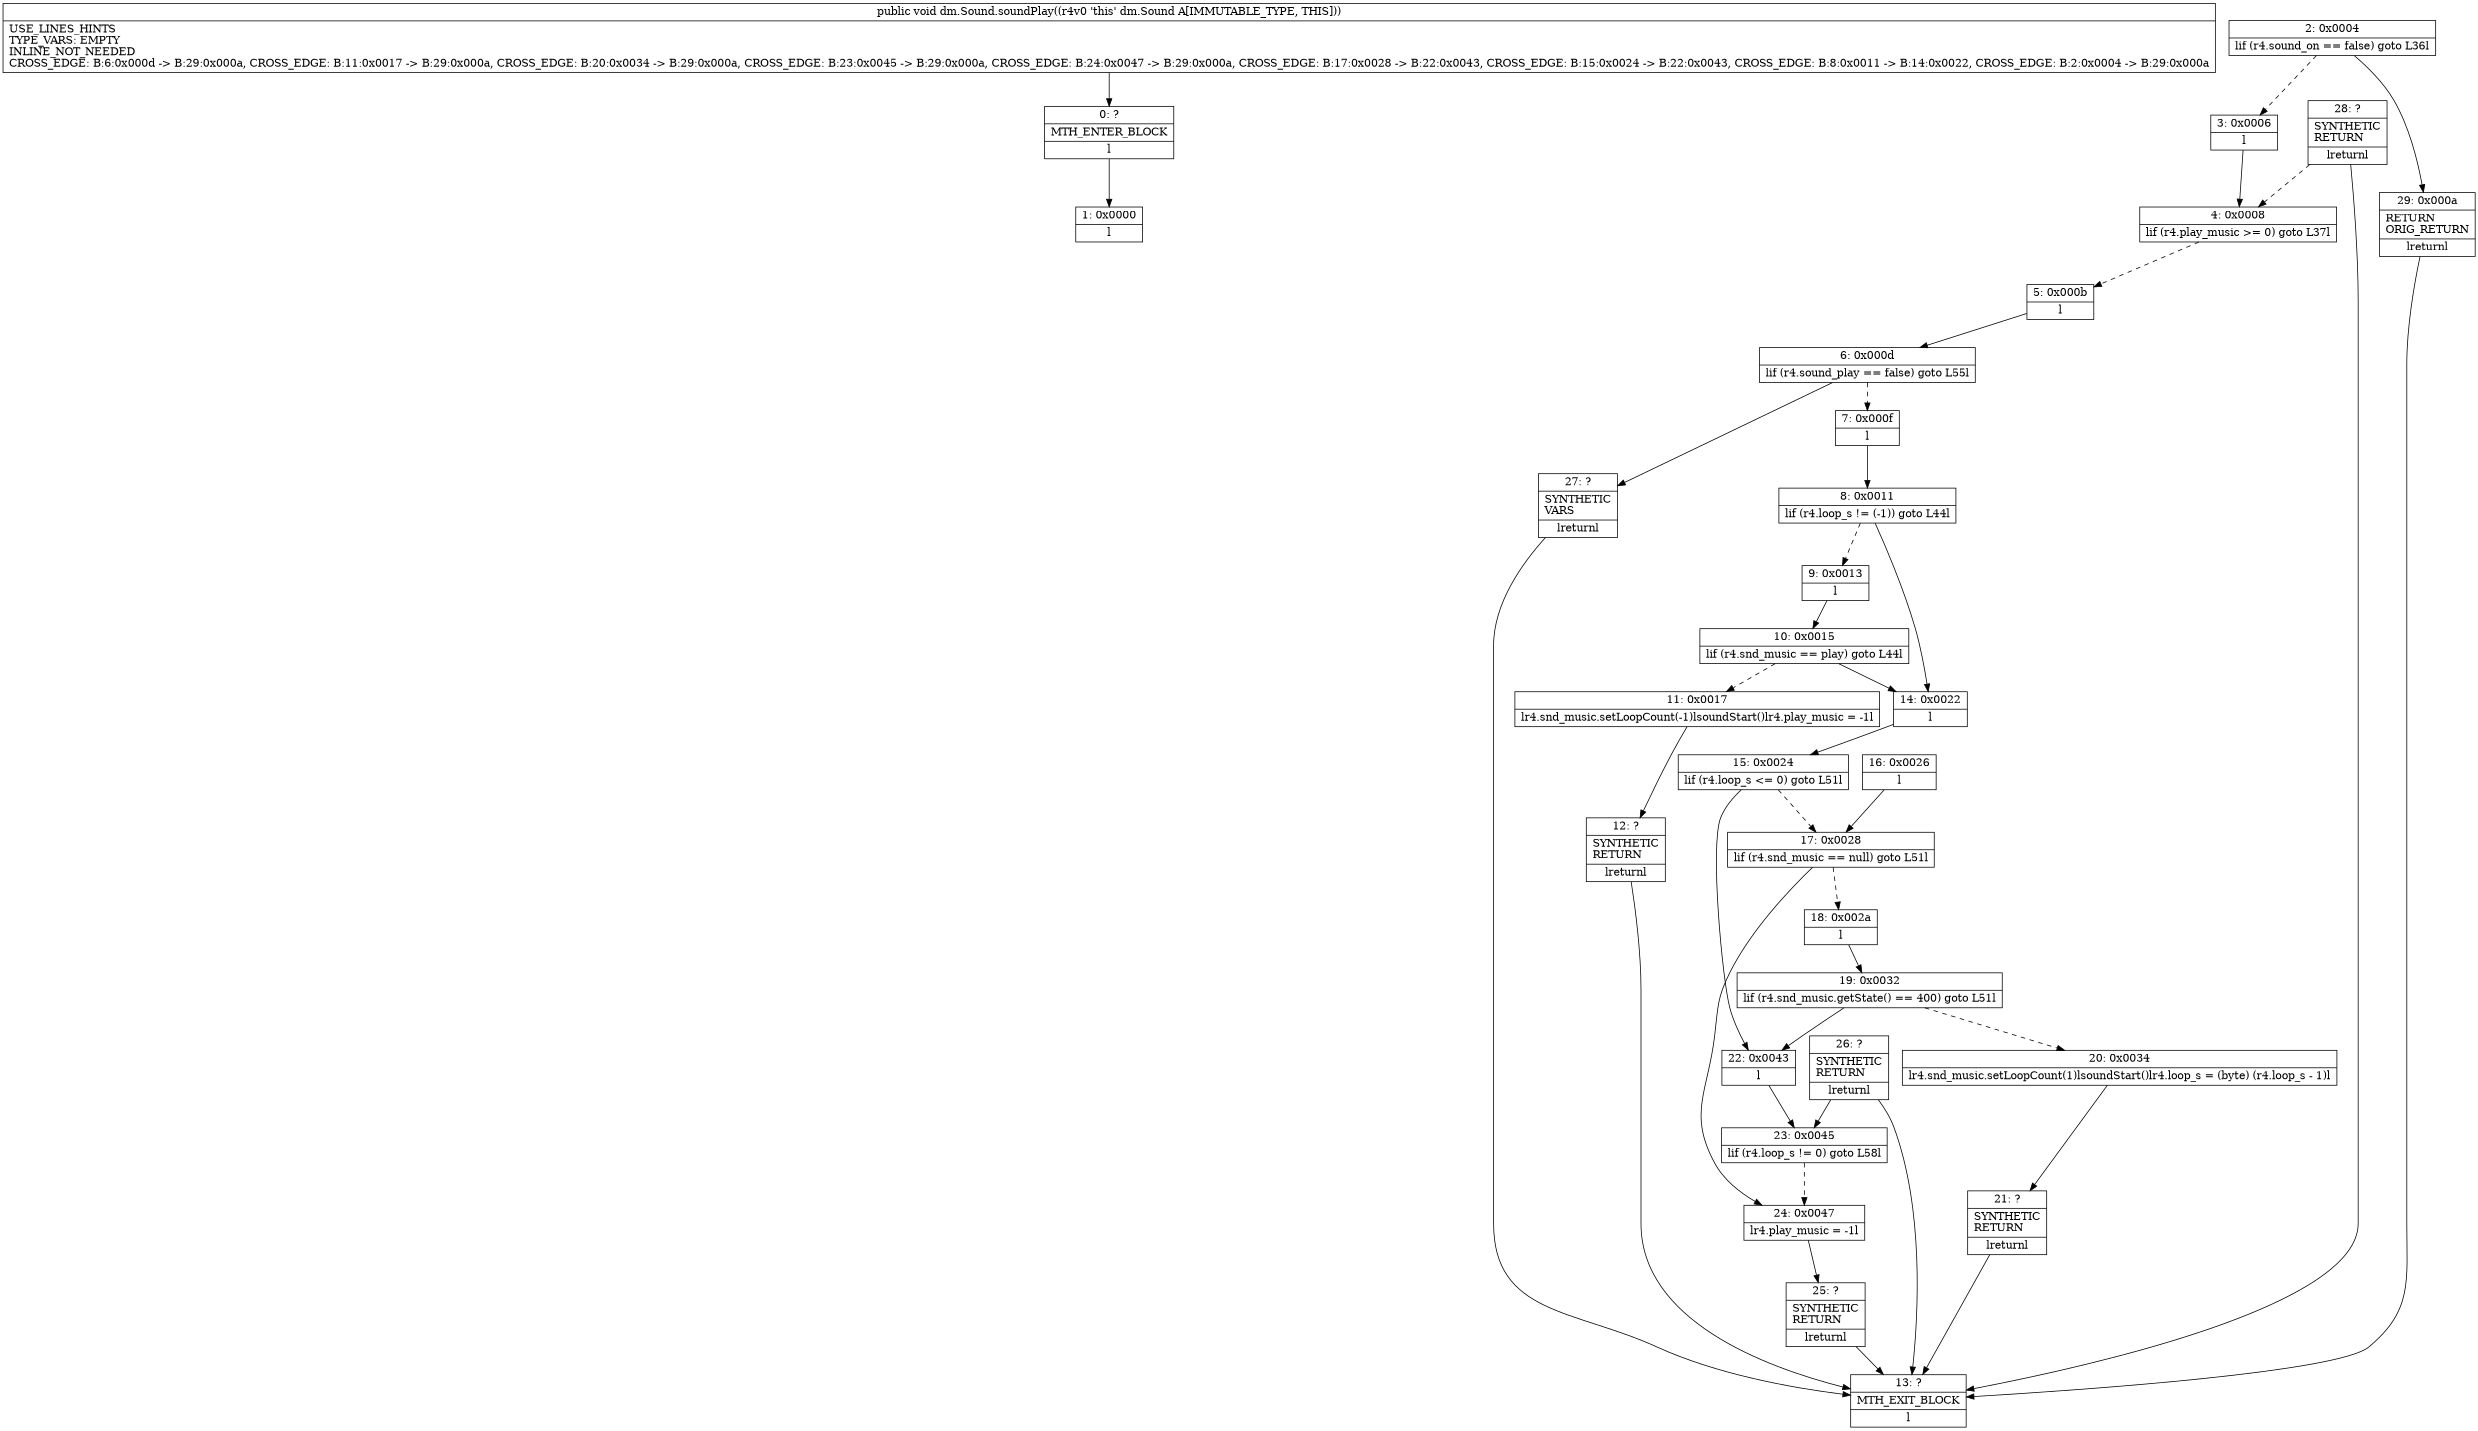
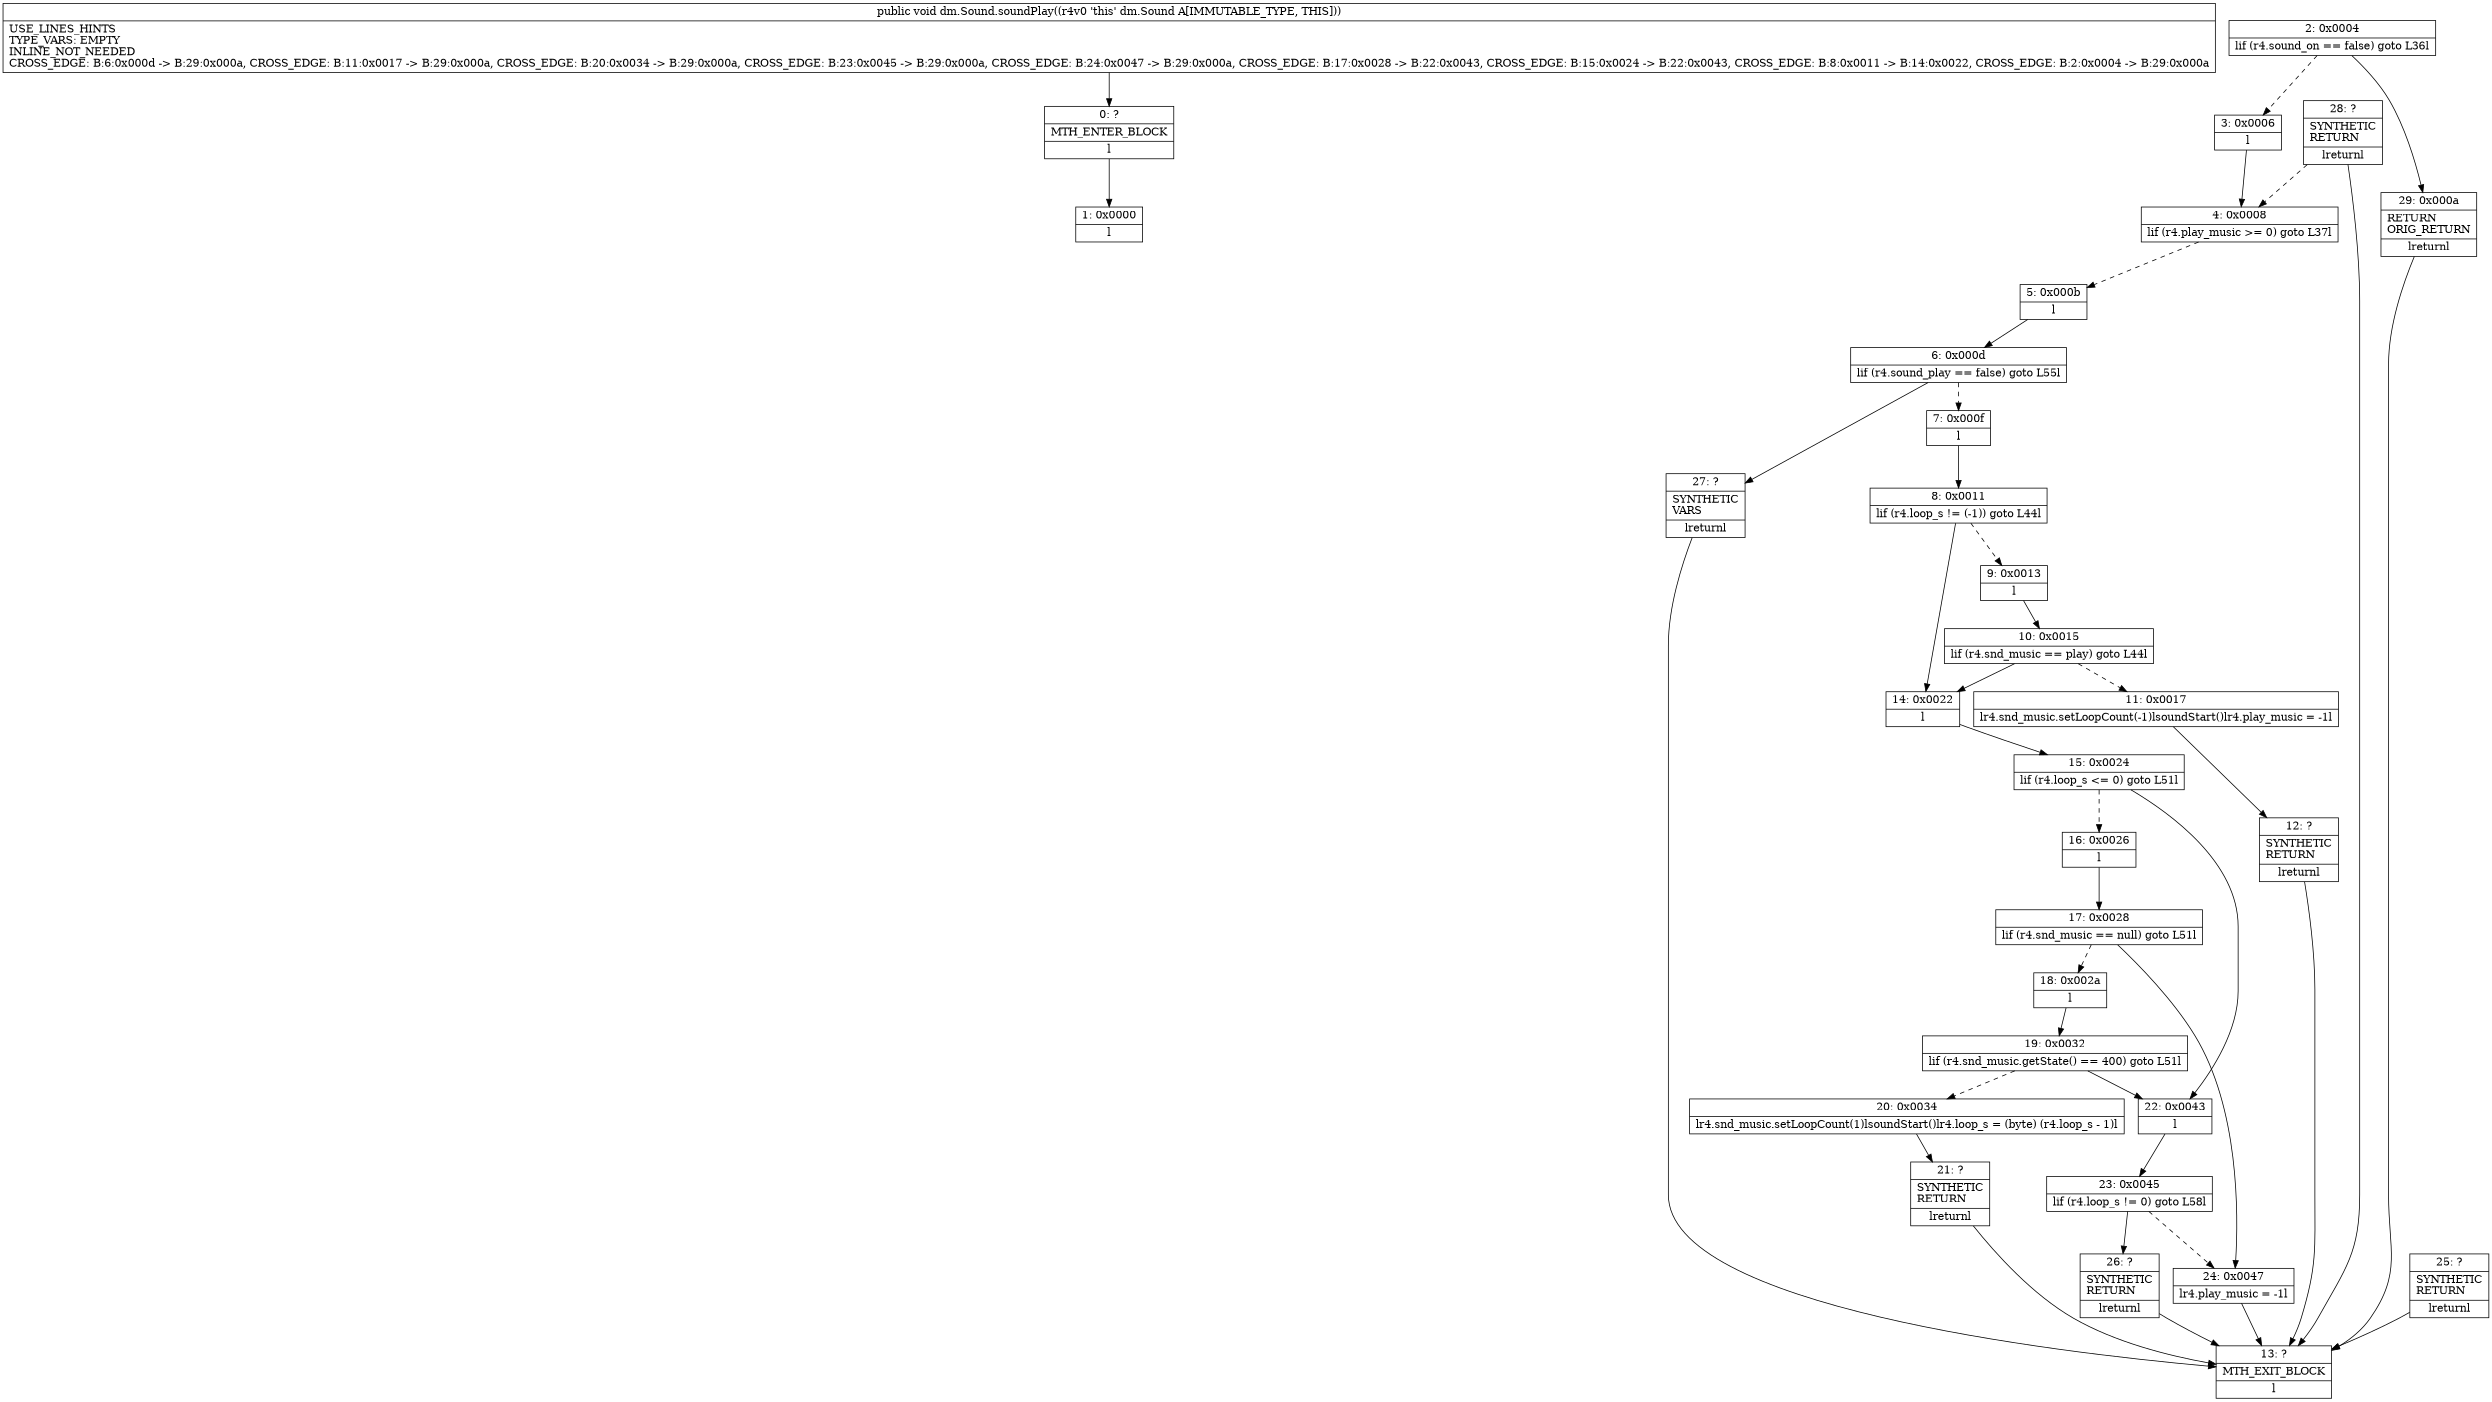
(1795, 808) -> (2099, 807)
(1824, 1110) -> (2126, 1229)
(1812, 1258) -> (2250, 1321)
